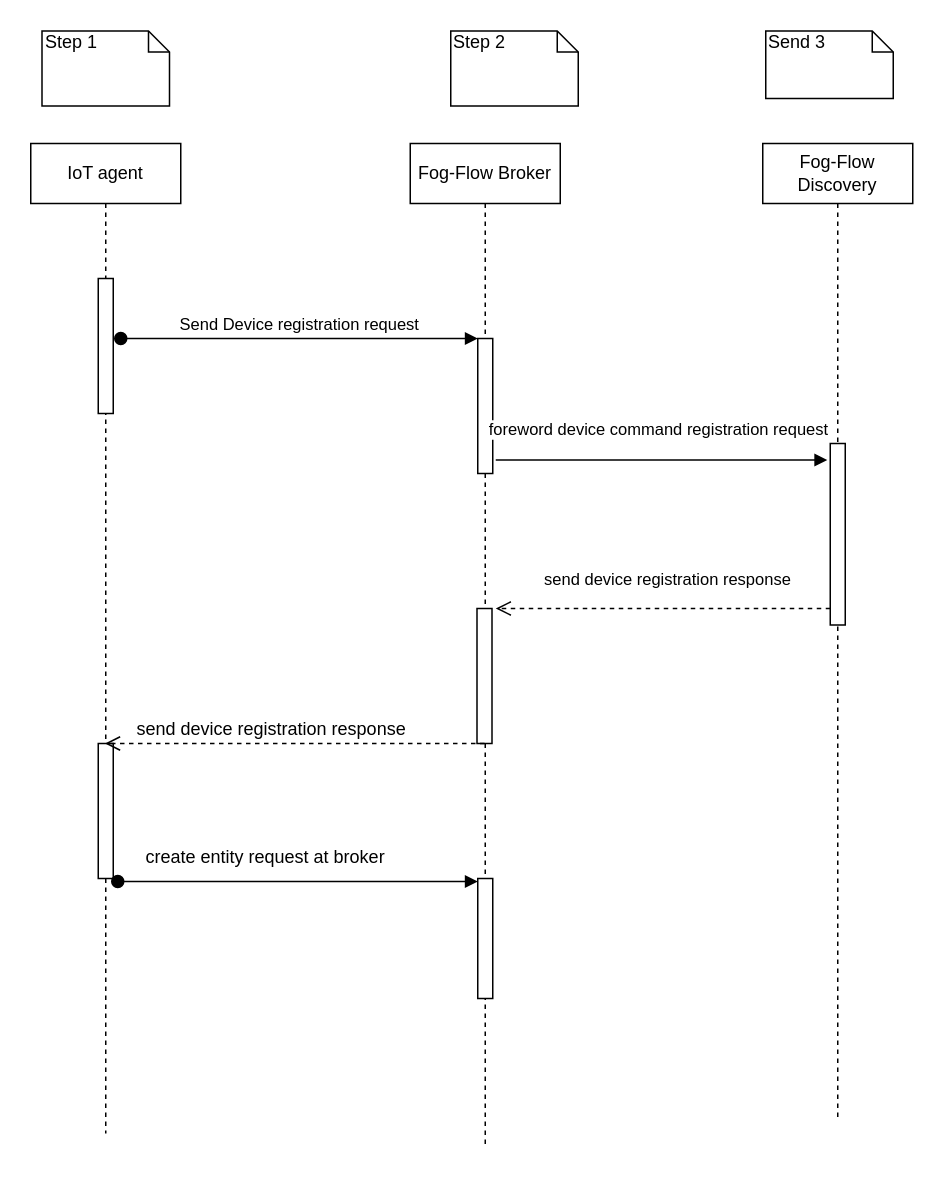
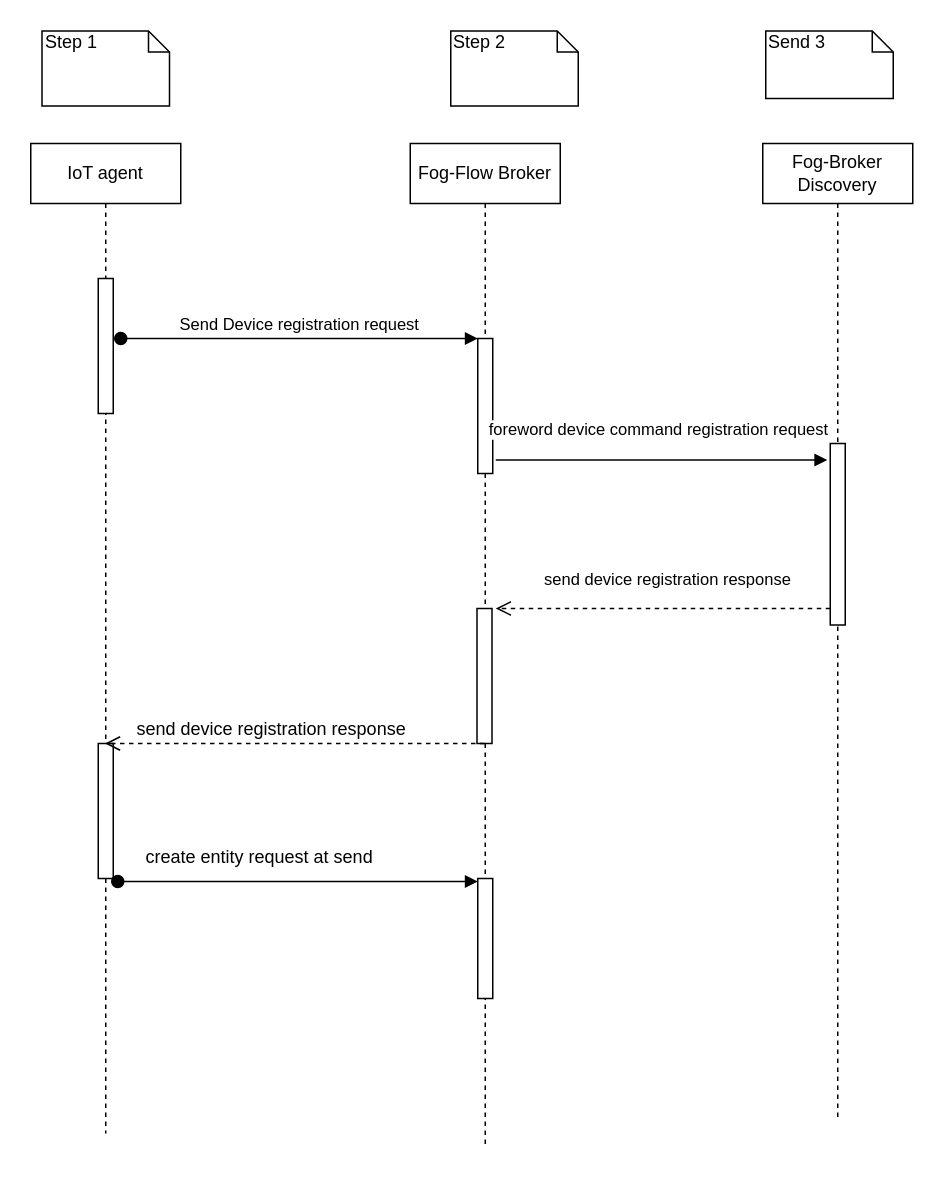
(838, 173) -> (838, 173)
(291, 858) -> (281, 858)
